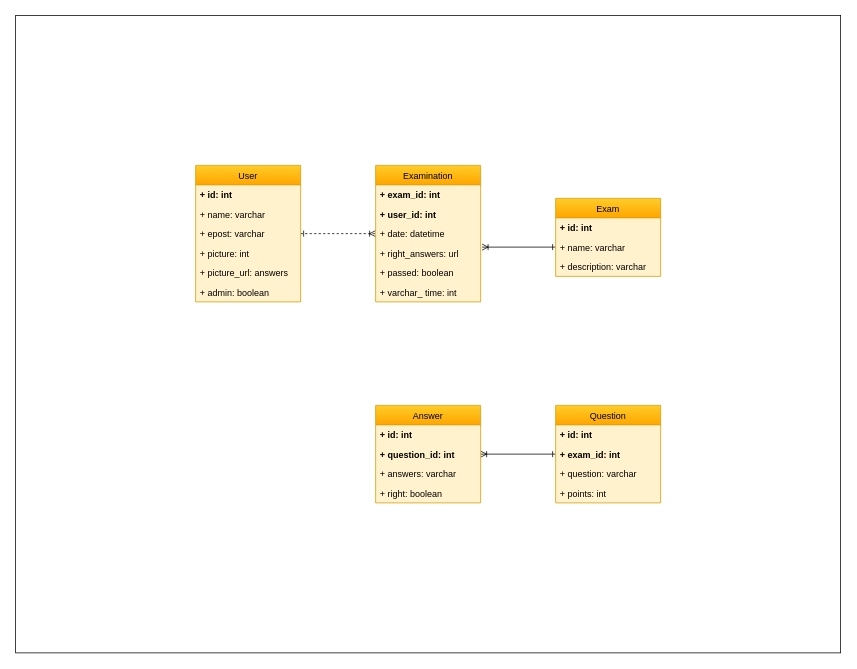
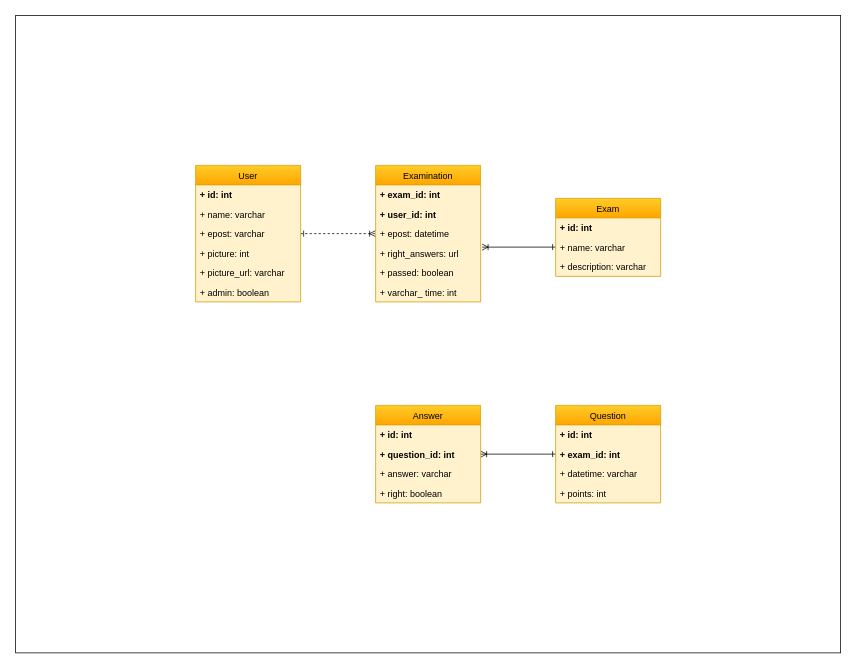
(415, 234) -> (418, 234)
(249, 273) -> (249, 273)
(421, 474) -> (419, 474)
(603, 474) -> (603, 474)
